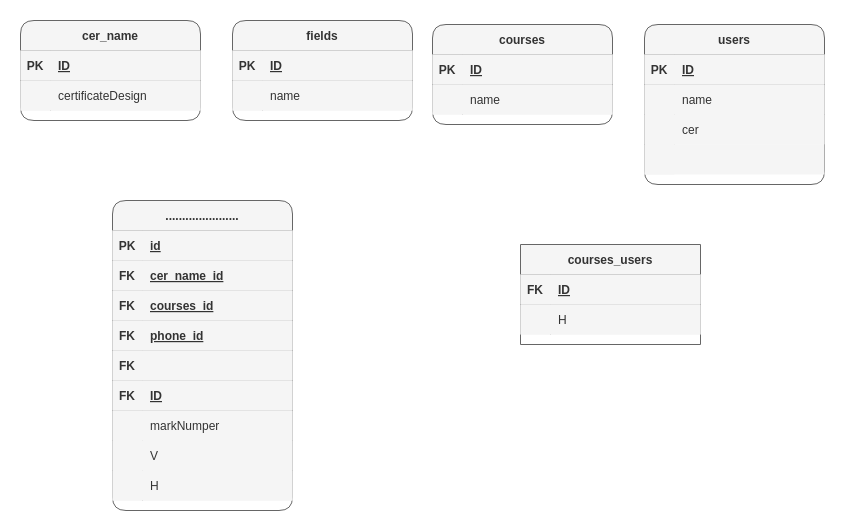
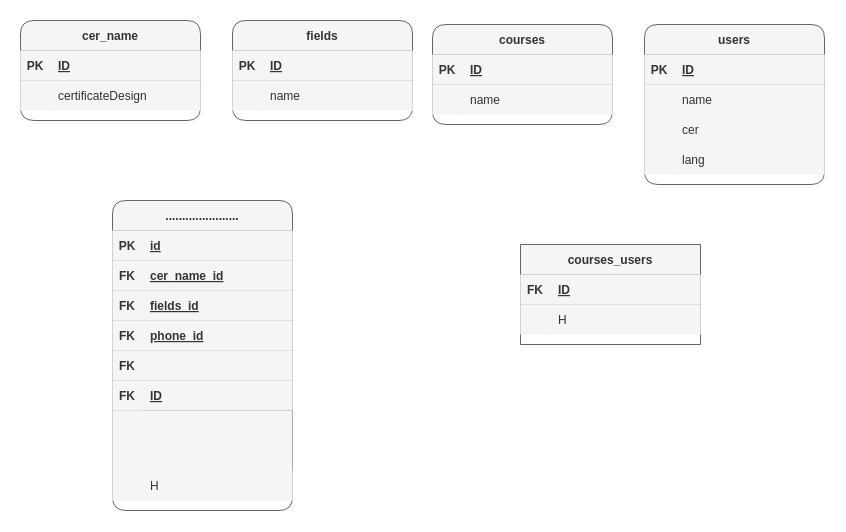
none -> (750, 160)
(182, 306) -> (176, 306)
(218, 426) -> none
(218, 456) -> none
